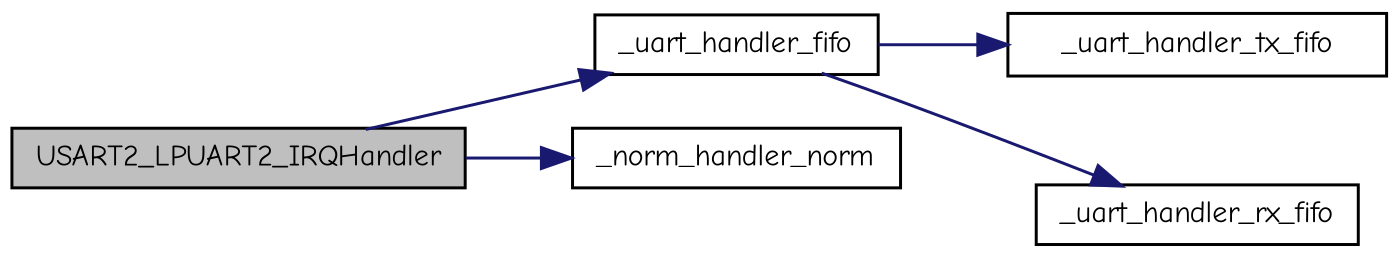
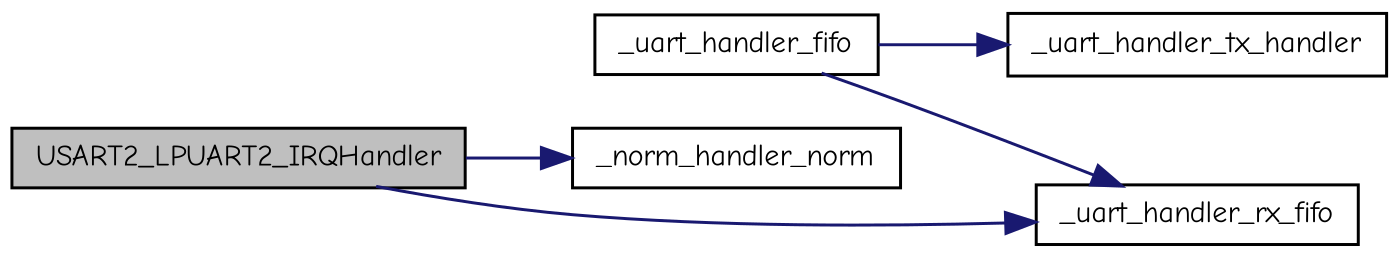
(1197, 45) -> (1197, 45)
(473, 105) -> (689, 222)
